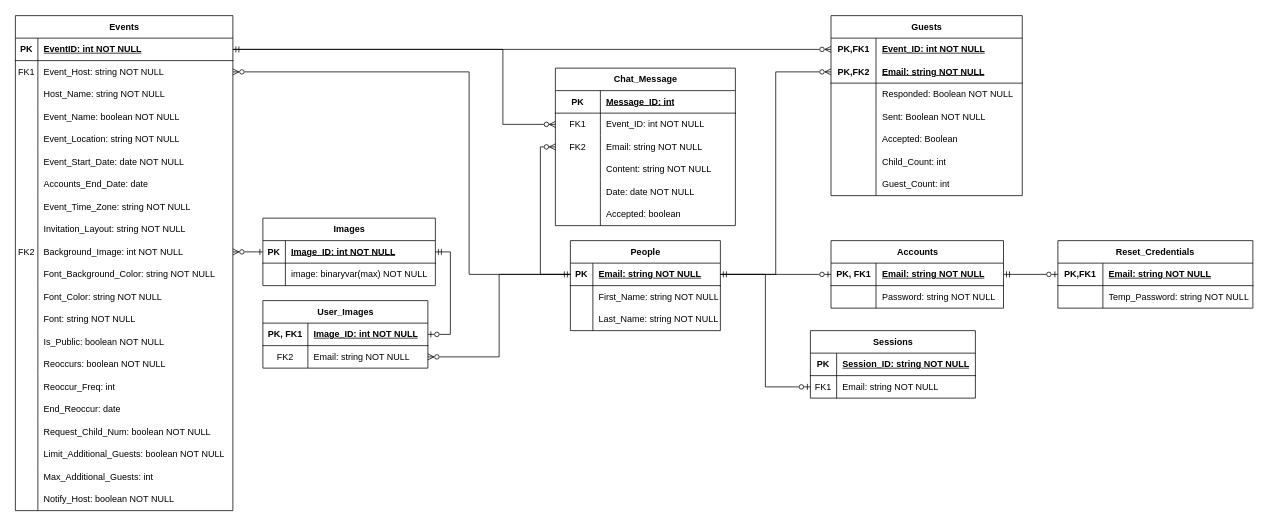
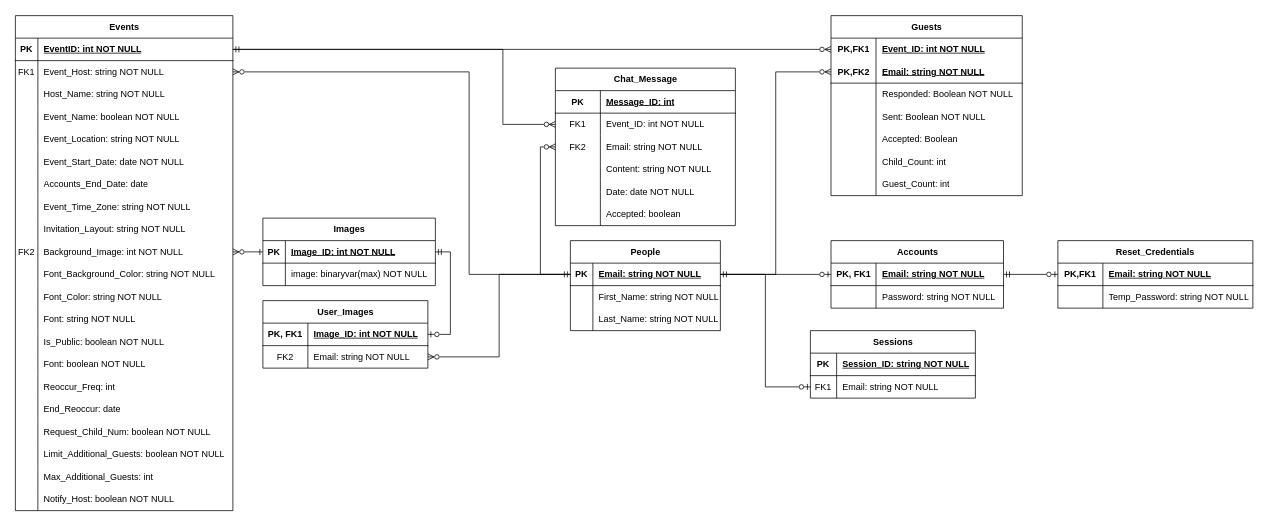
(104, 364) -> (93, 364)
